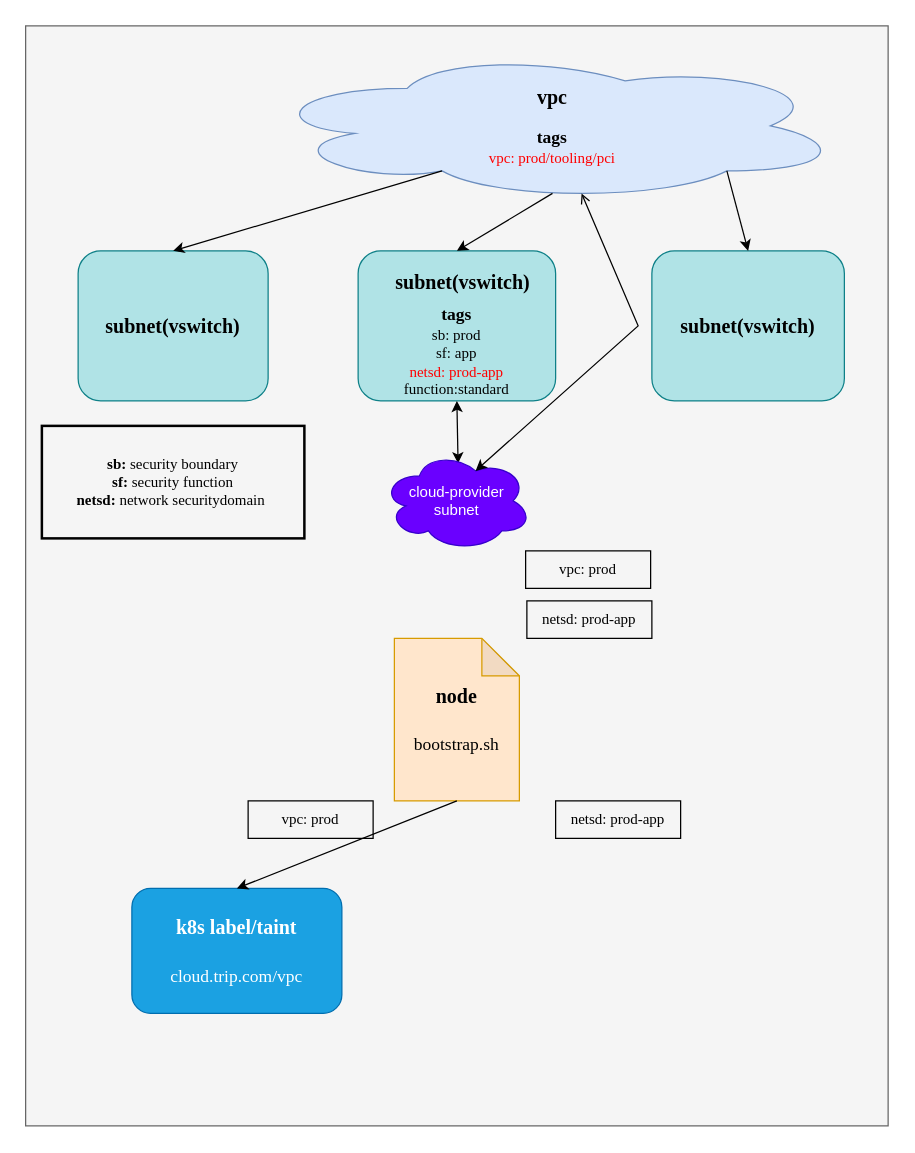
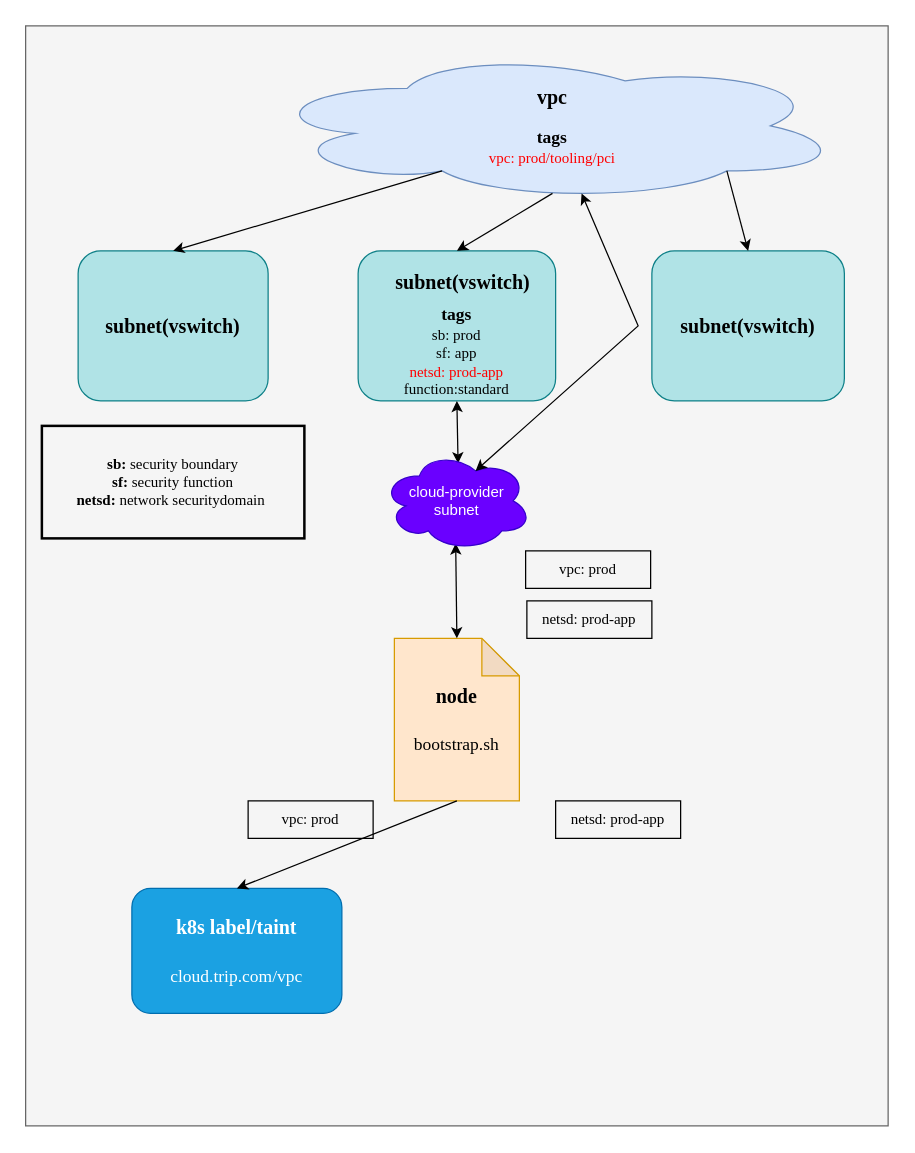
(584, 199) -> (585, 202)
none -> (456, 591)
